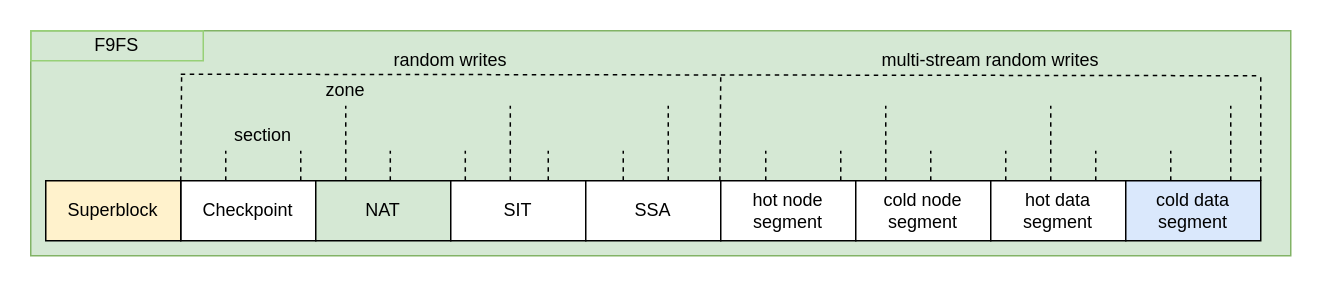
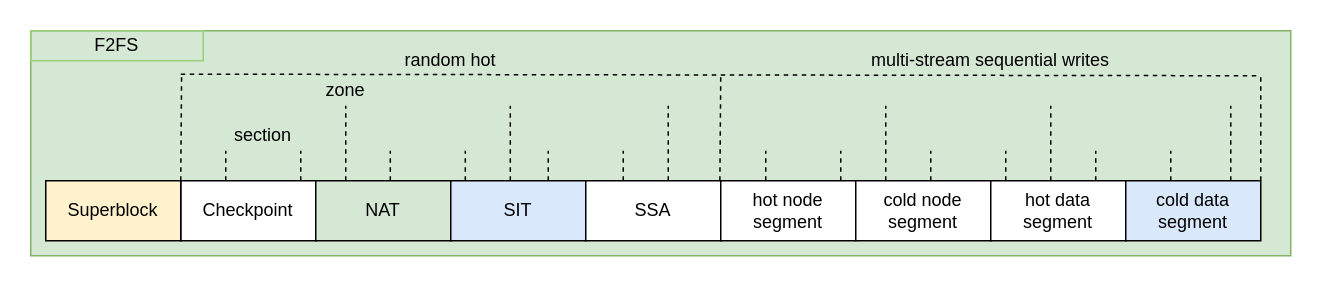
(117, 46) -> (117, 46)
(451, 61) -> (451, 61)
(991, 61) -> (991, 61)
(518, 211) -> (518, 211)
